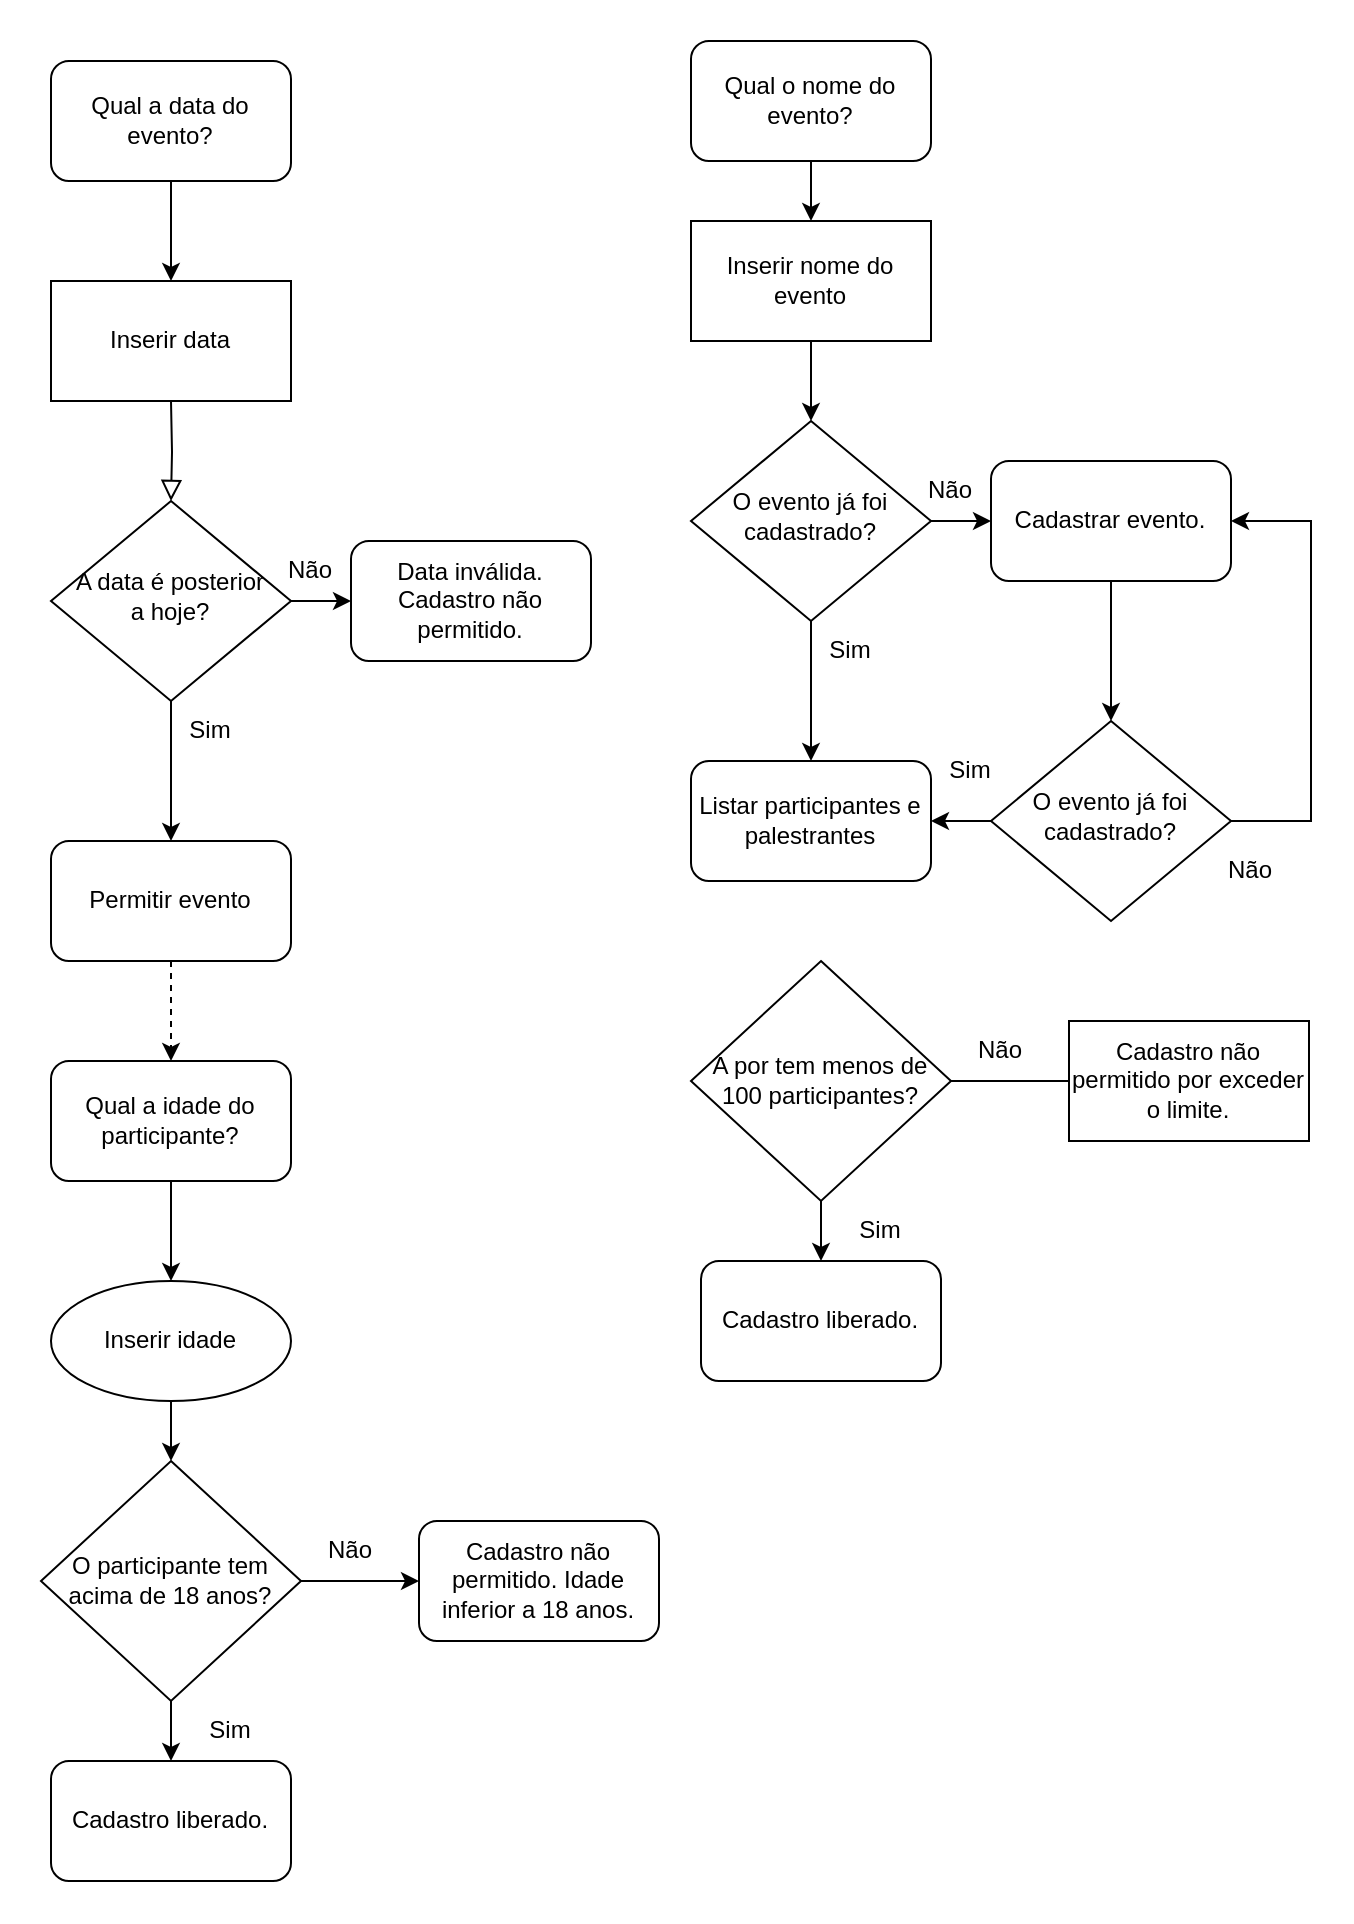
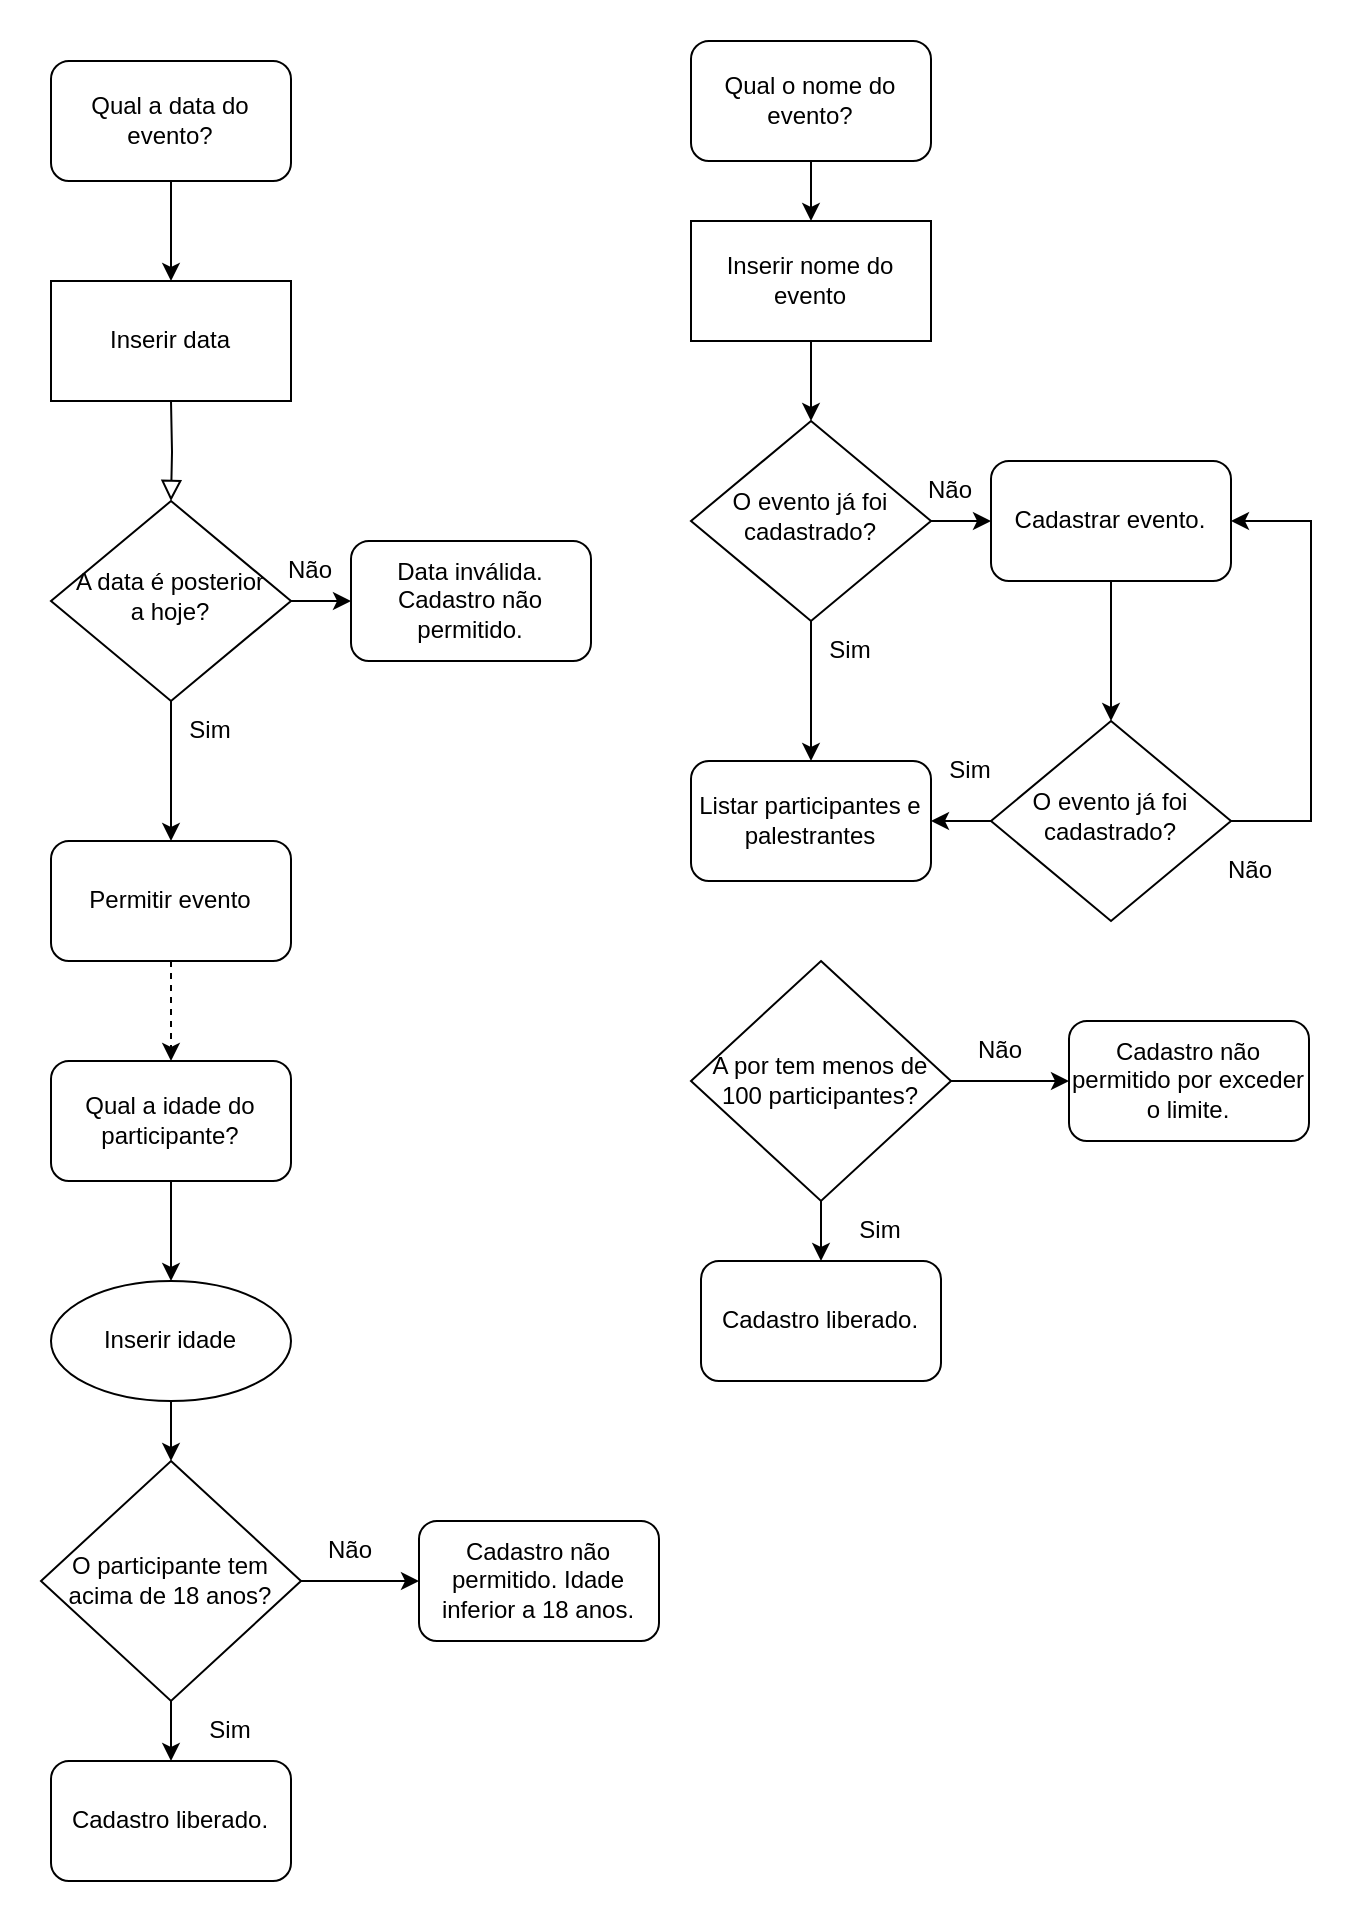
(1059, 1081) -> (1054, 1081)
(1189, 1081) -> (1189, 1081)
